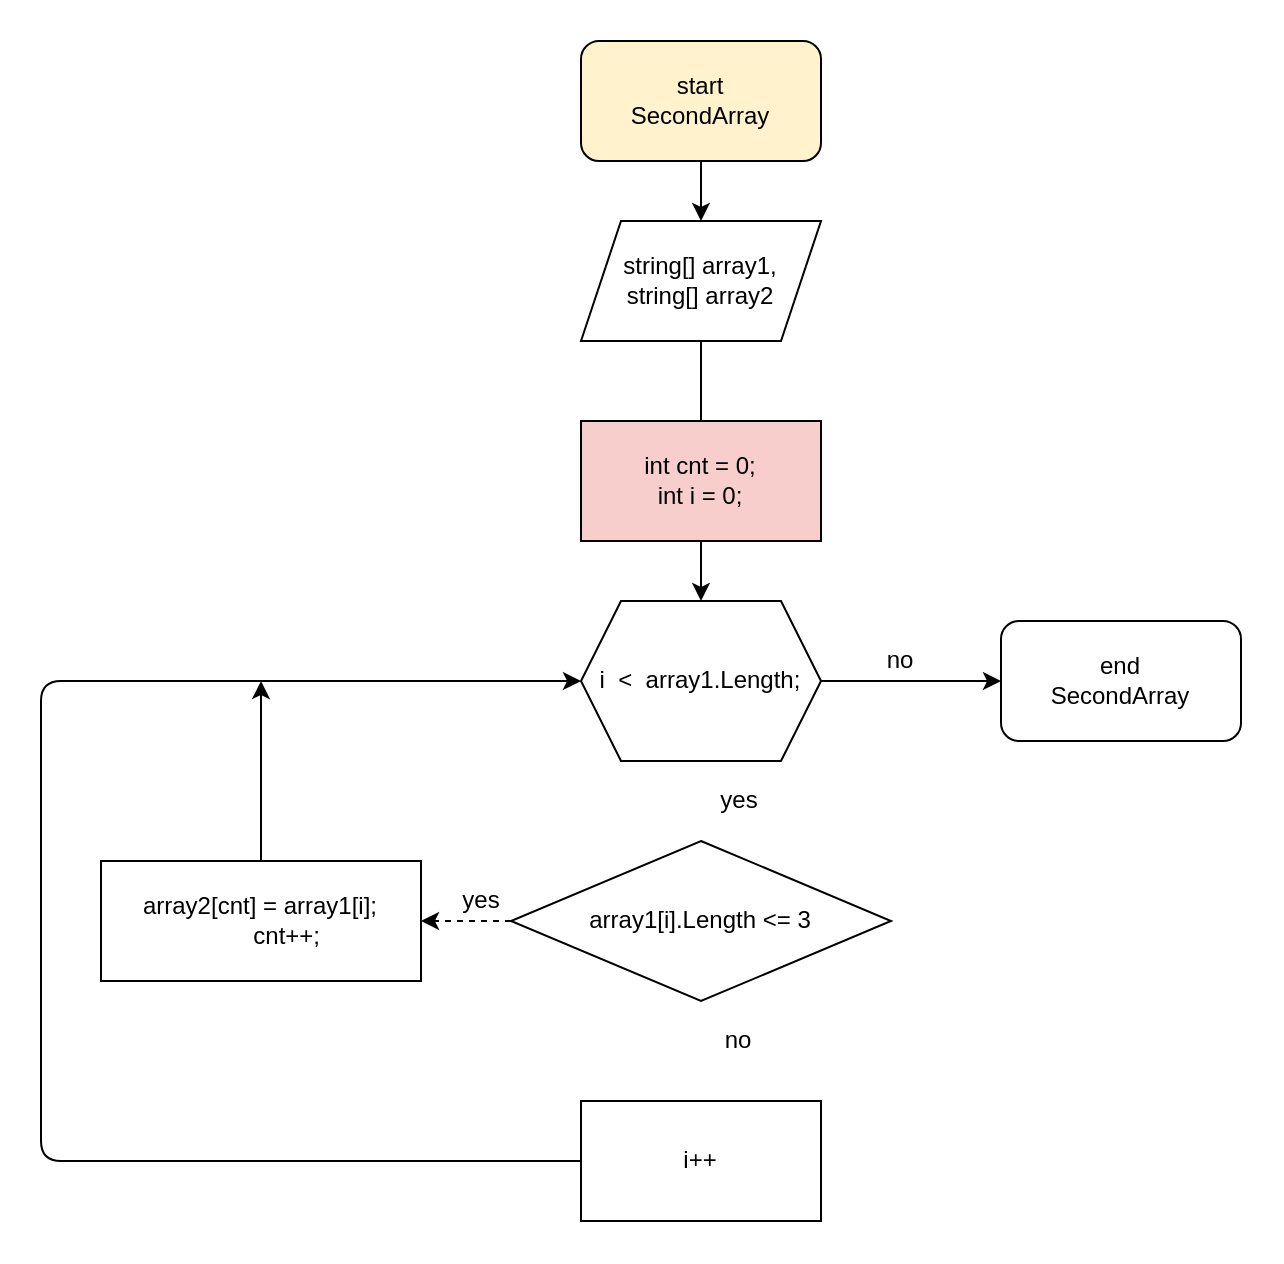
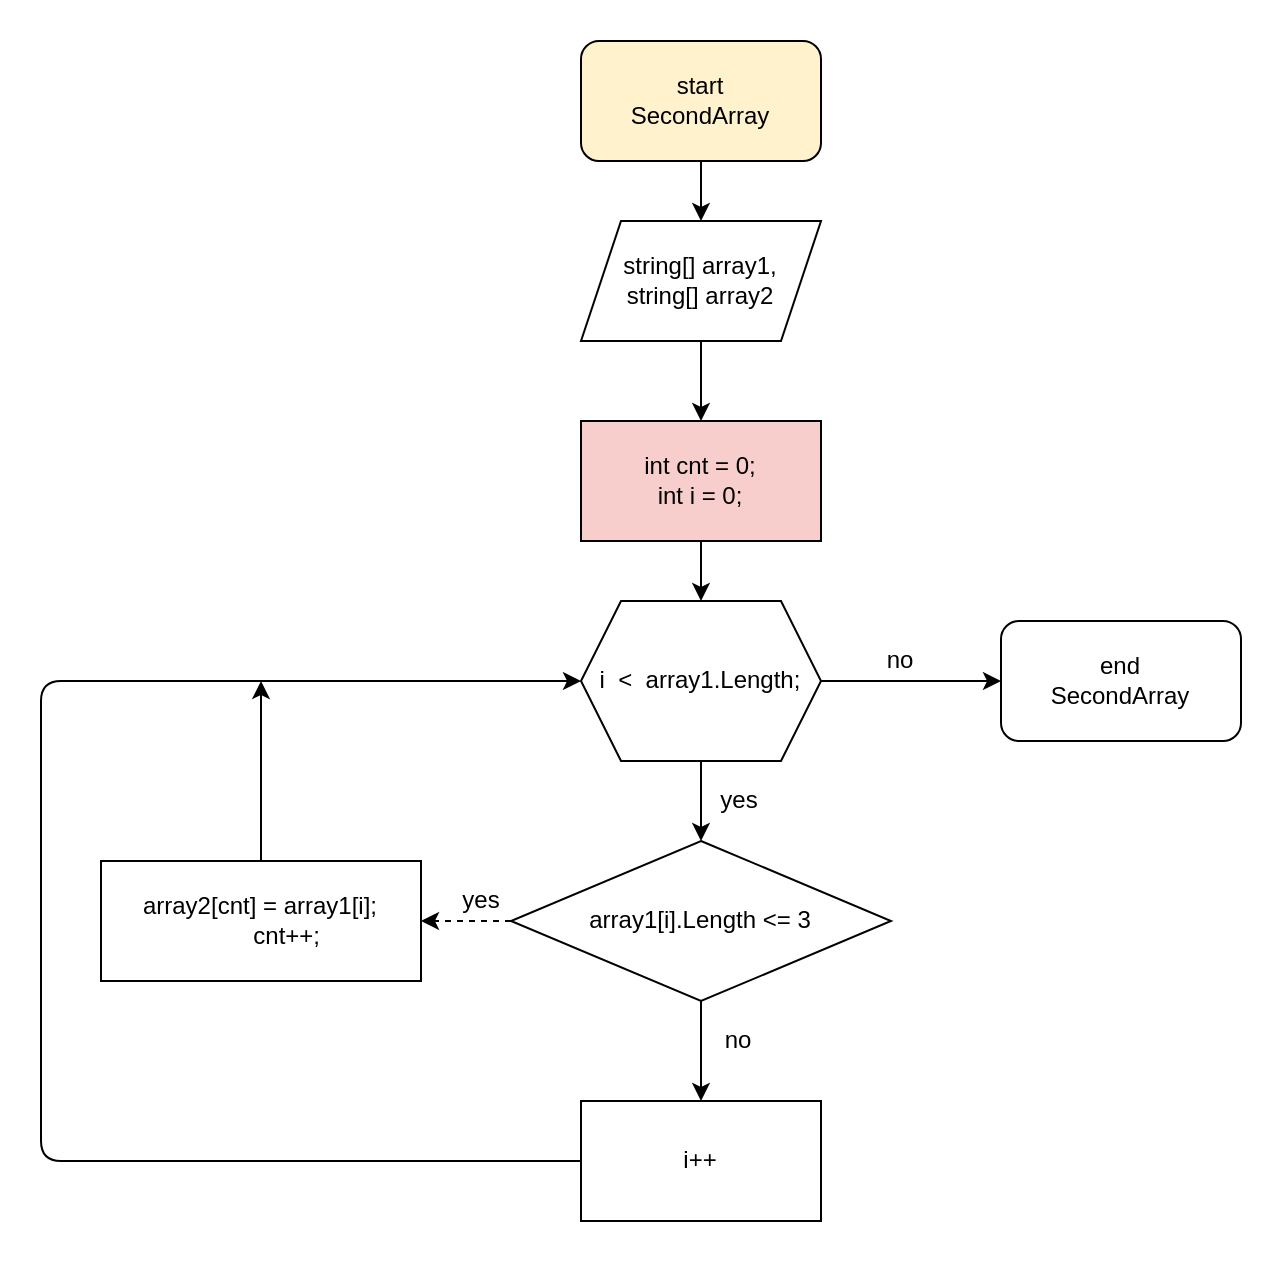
(701, 411) -> (701, 406)
none -> (701, 794)
none -> (701, 1044)
